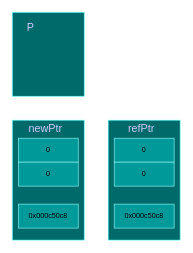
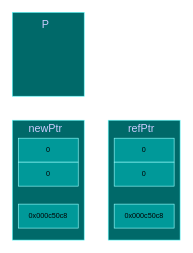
(30, 27) -> (45, 24)
